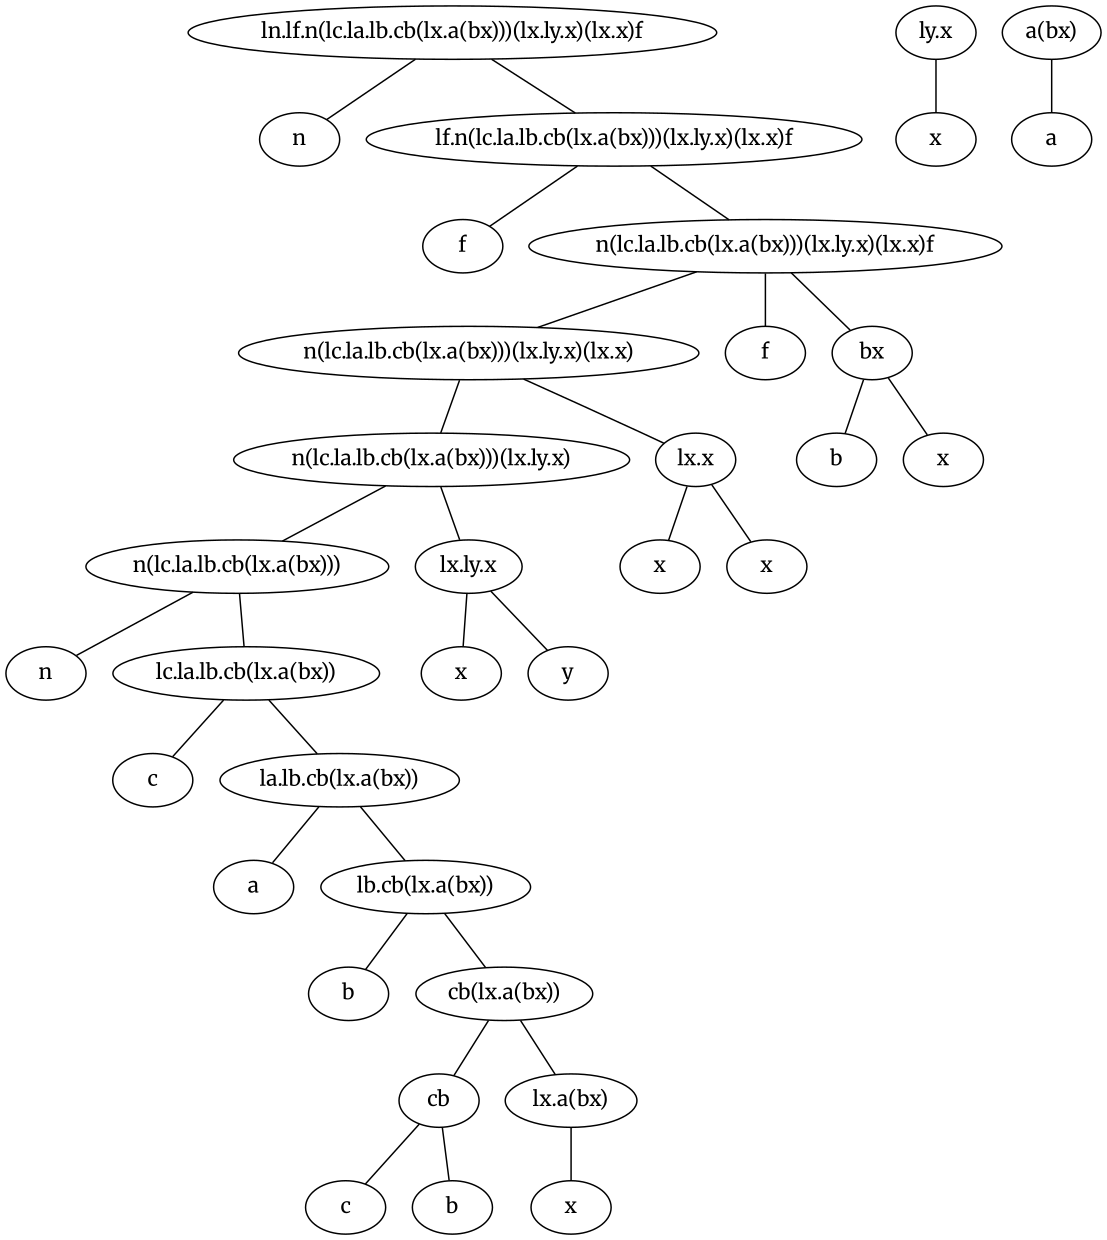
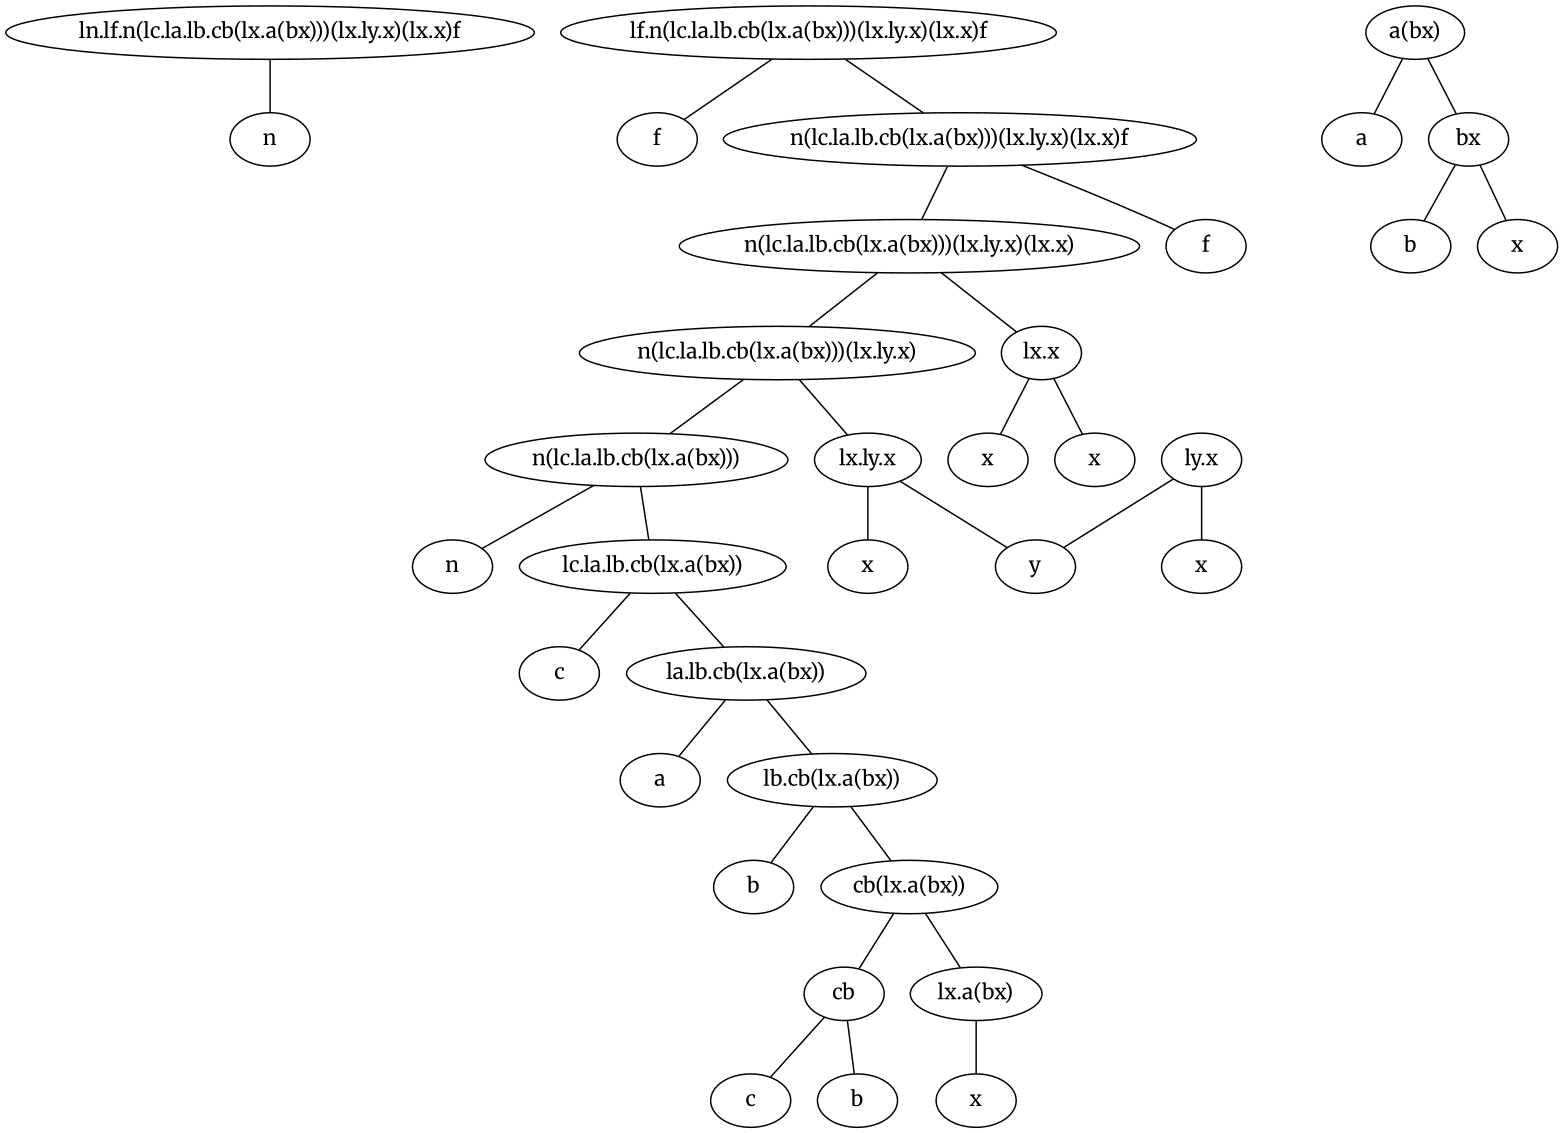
(533, 86) -> none
(821, 302) -> (1442, 86)
none -> (1119, 513)
